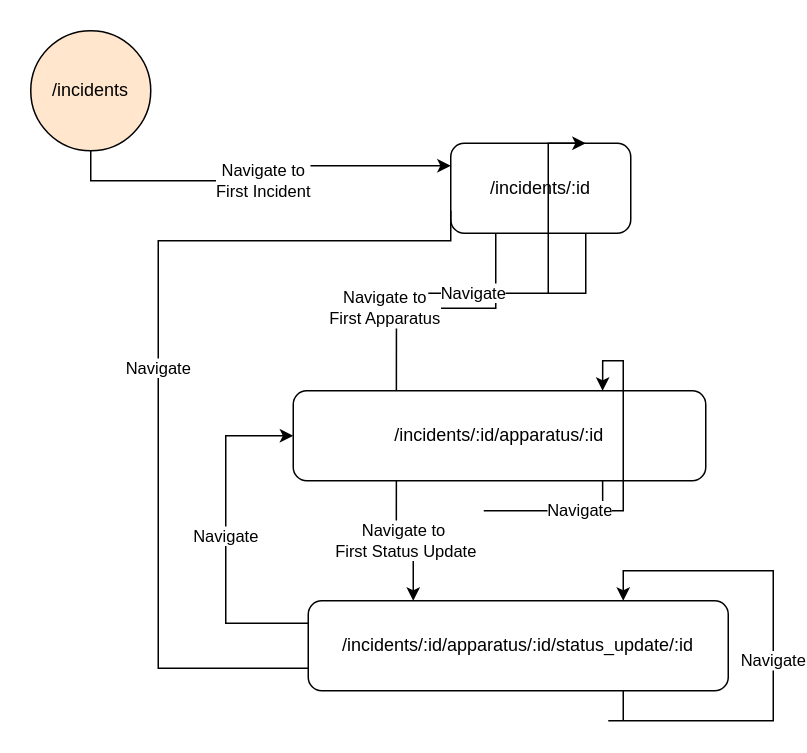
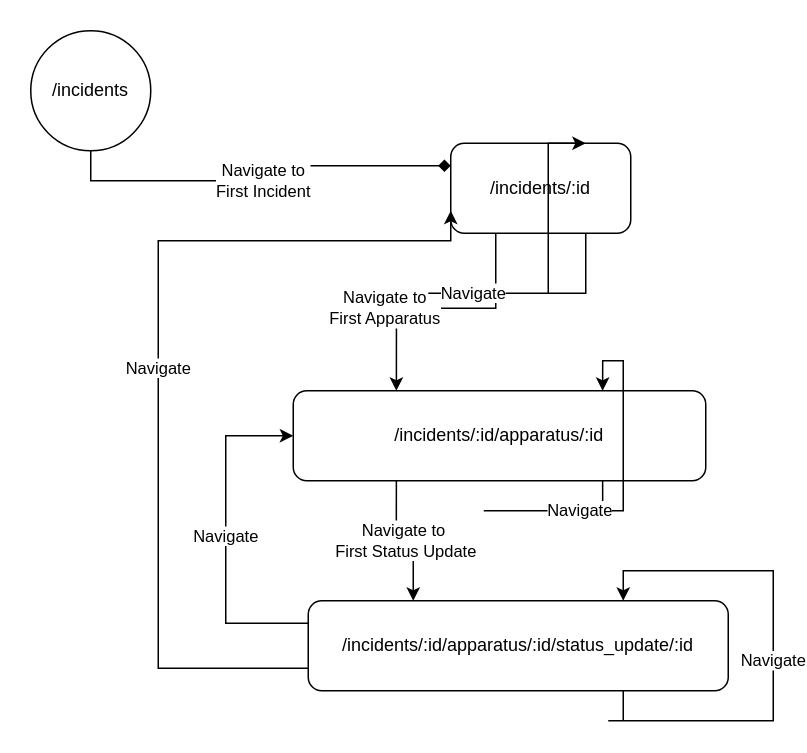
(91, 91) -> (91, 91)
(439, 166) -> (438, 166)
(451, 217) -> (451, 222)
(396, 383) -> (396, 379)
